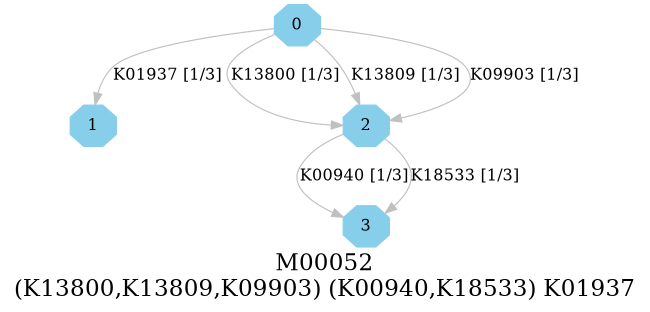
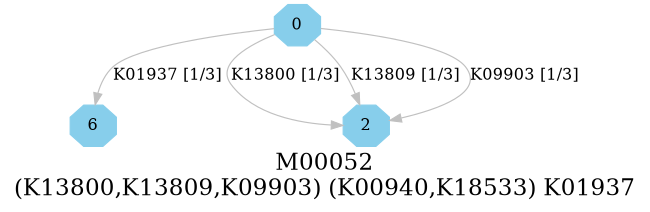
(93, 126) -> (93, 126)
(366, 226) -> none
